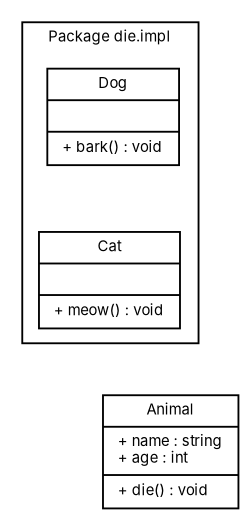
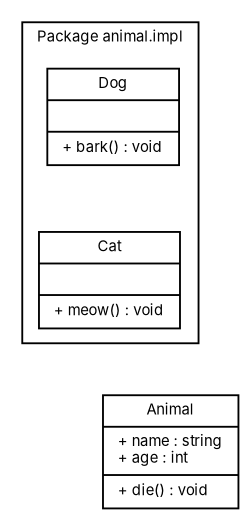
(110, 38) -> (110, 38)
